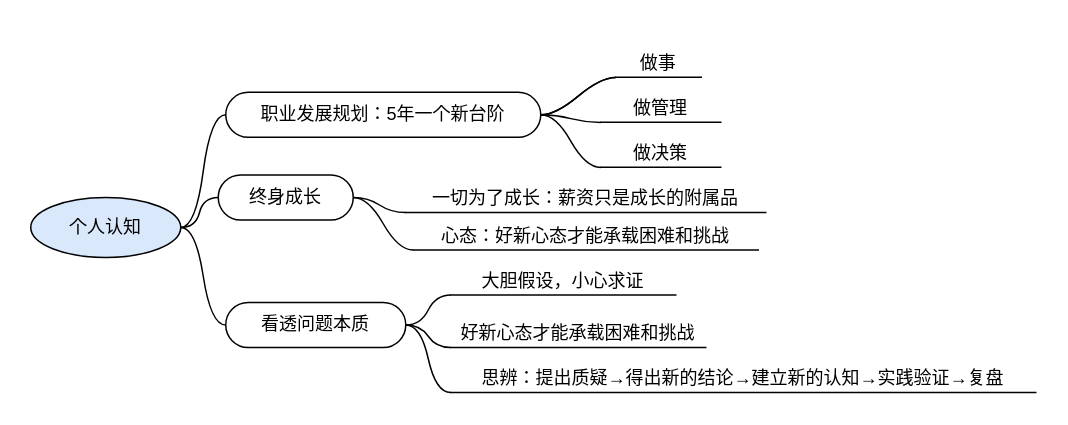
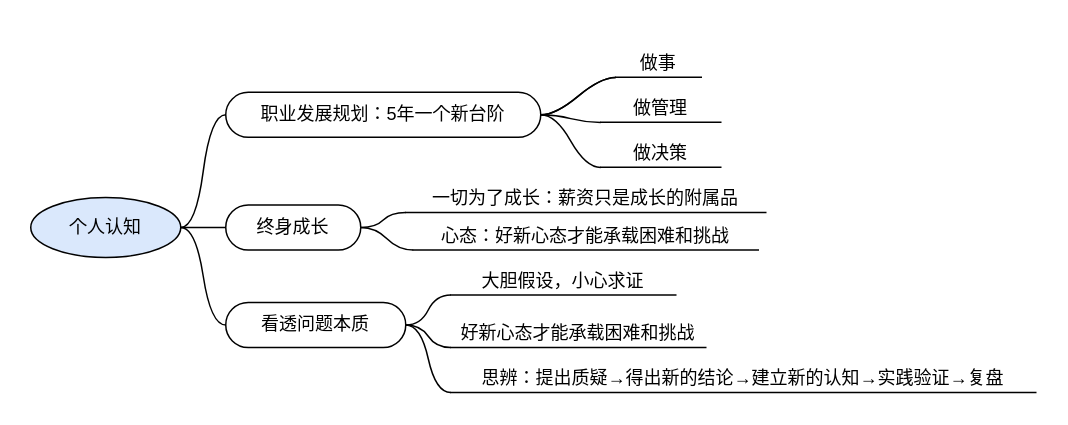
(286, 197) -> (293, 227)
